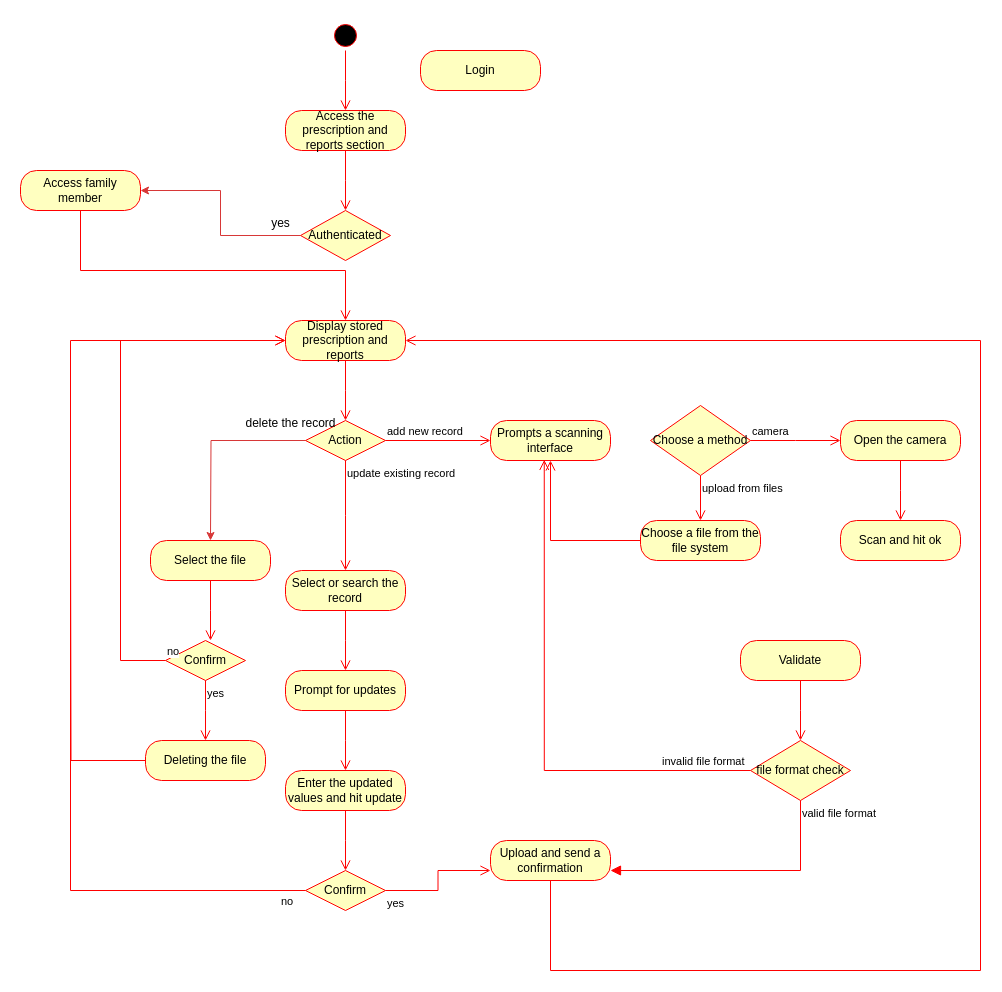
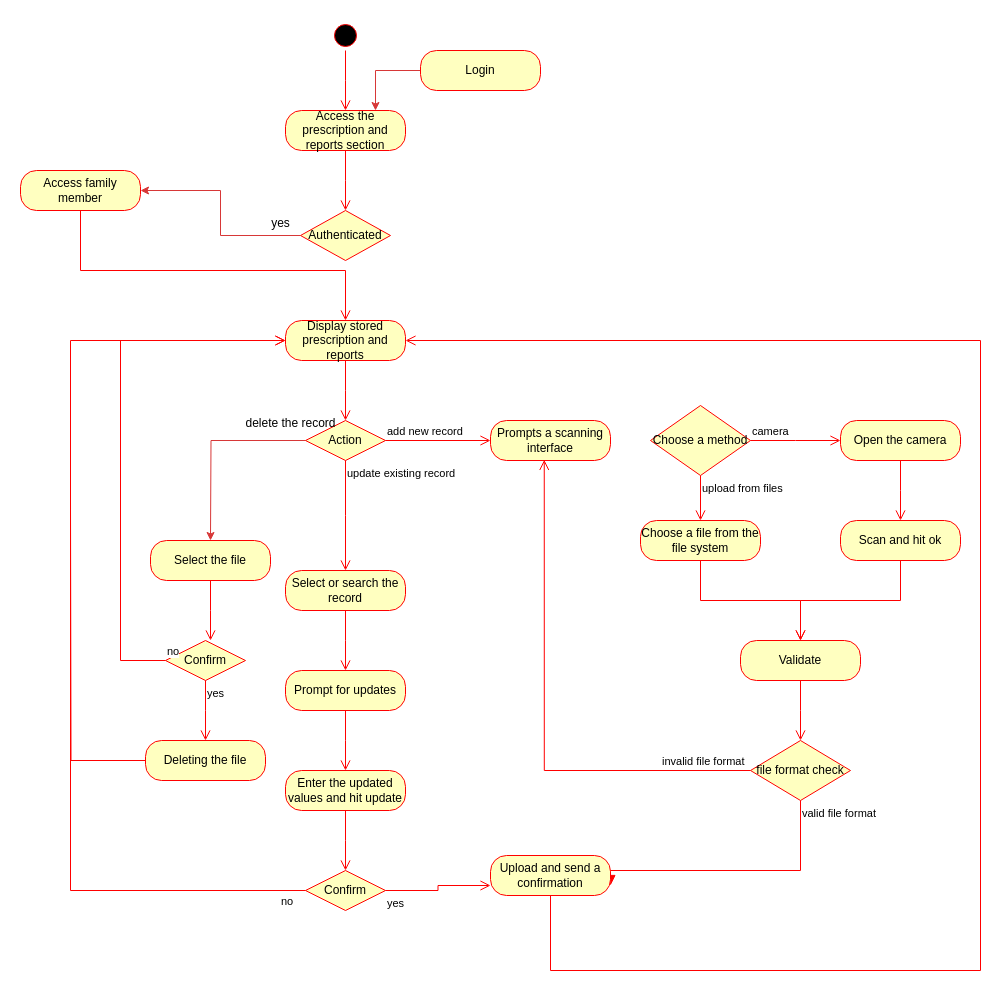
none -> (382, 71)
(558, 541) -> (730, 601)
none -> (872, 601)
(551, 861) -> (551, 876)
